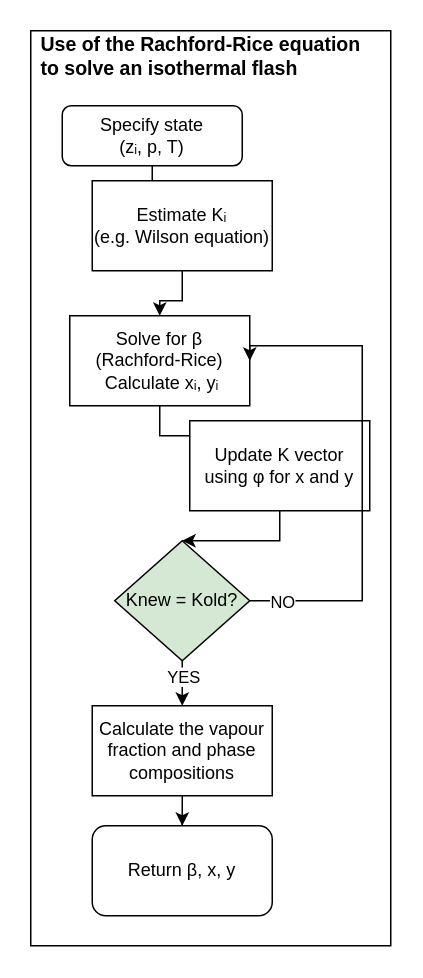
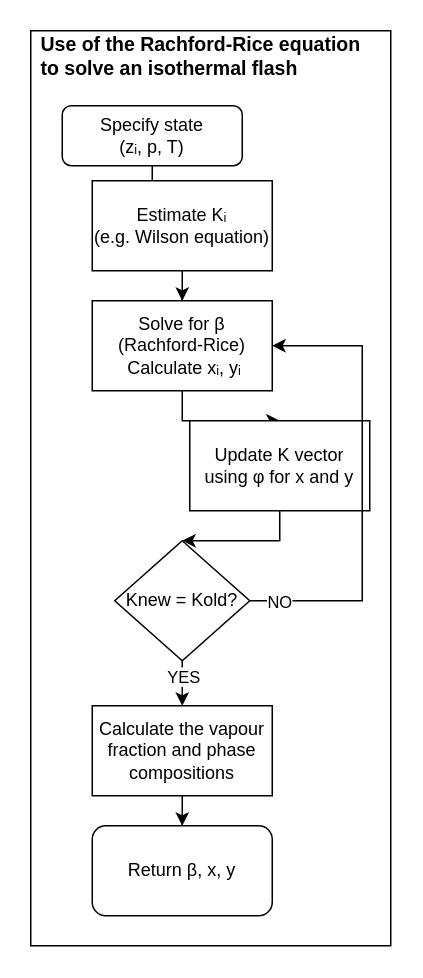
(160, 361) -> (182, 346)
(182, 601) -> (182, 601)
